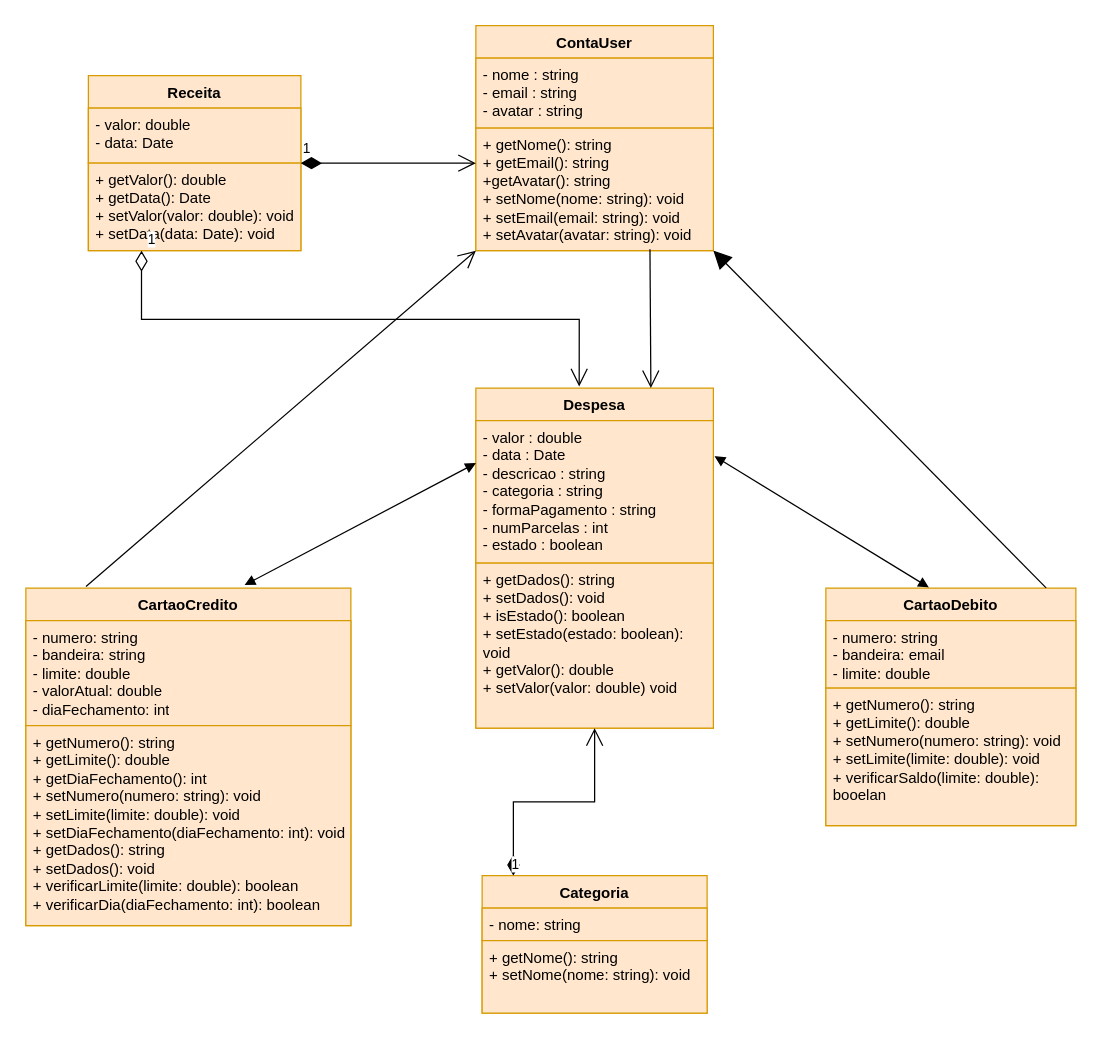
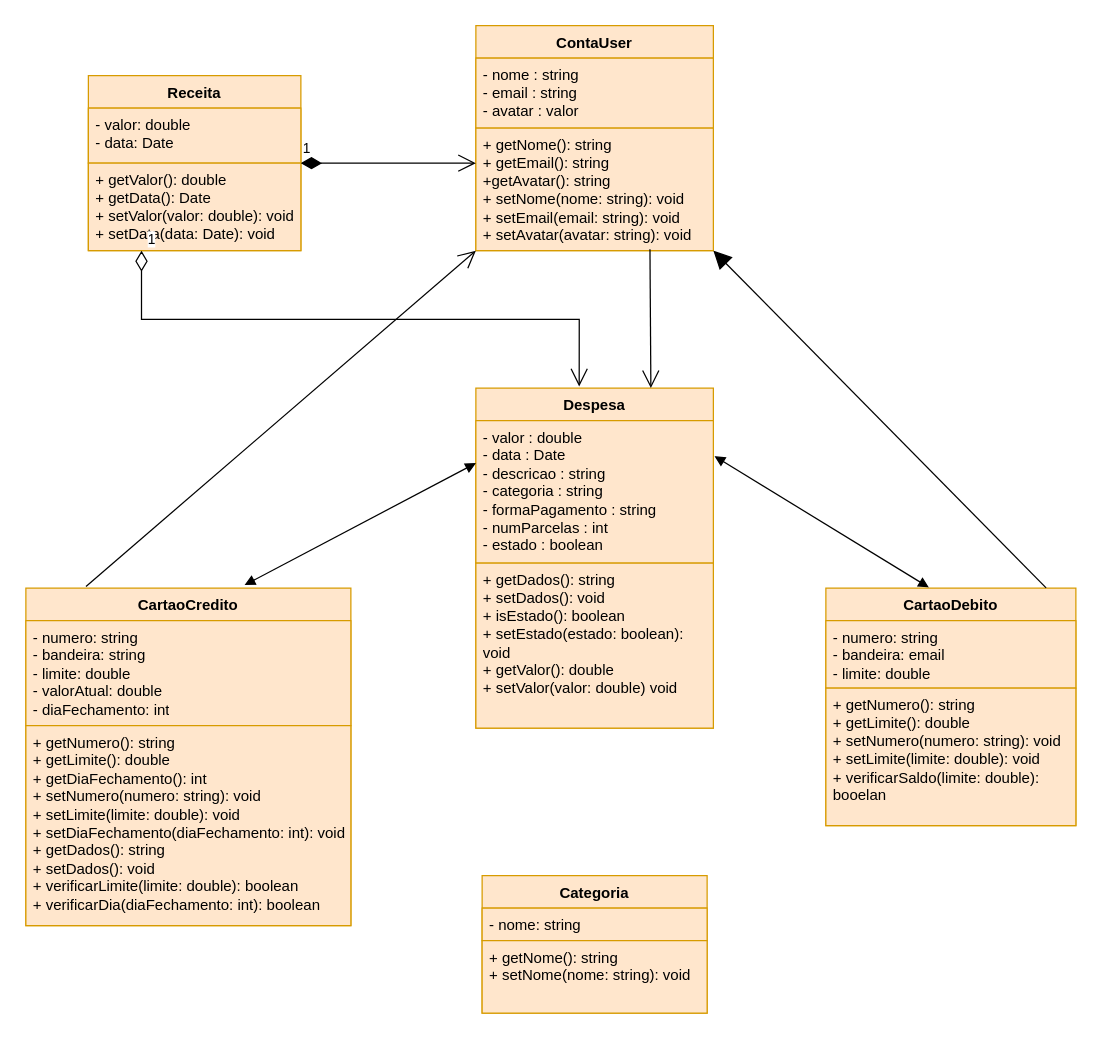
(545, 94) -> (541, 94)
(562, 802) -> none
